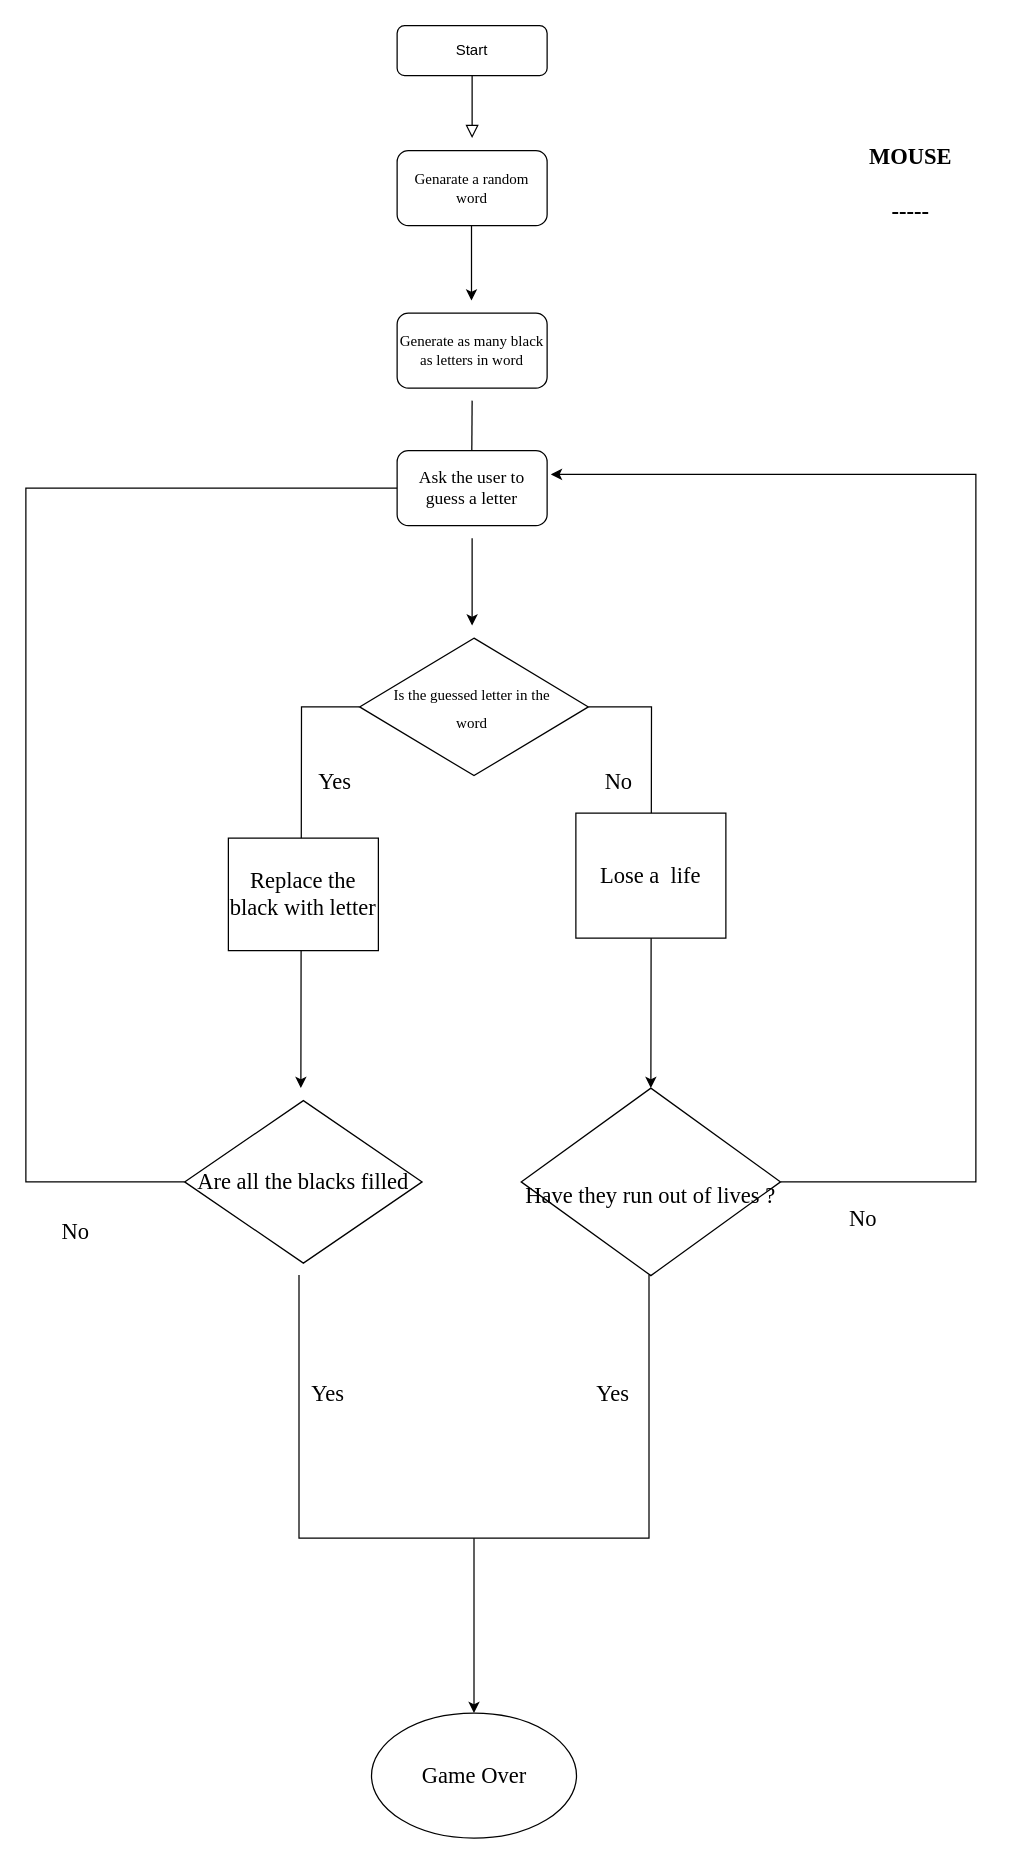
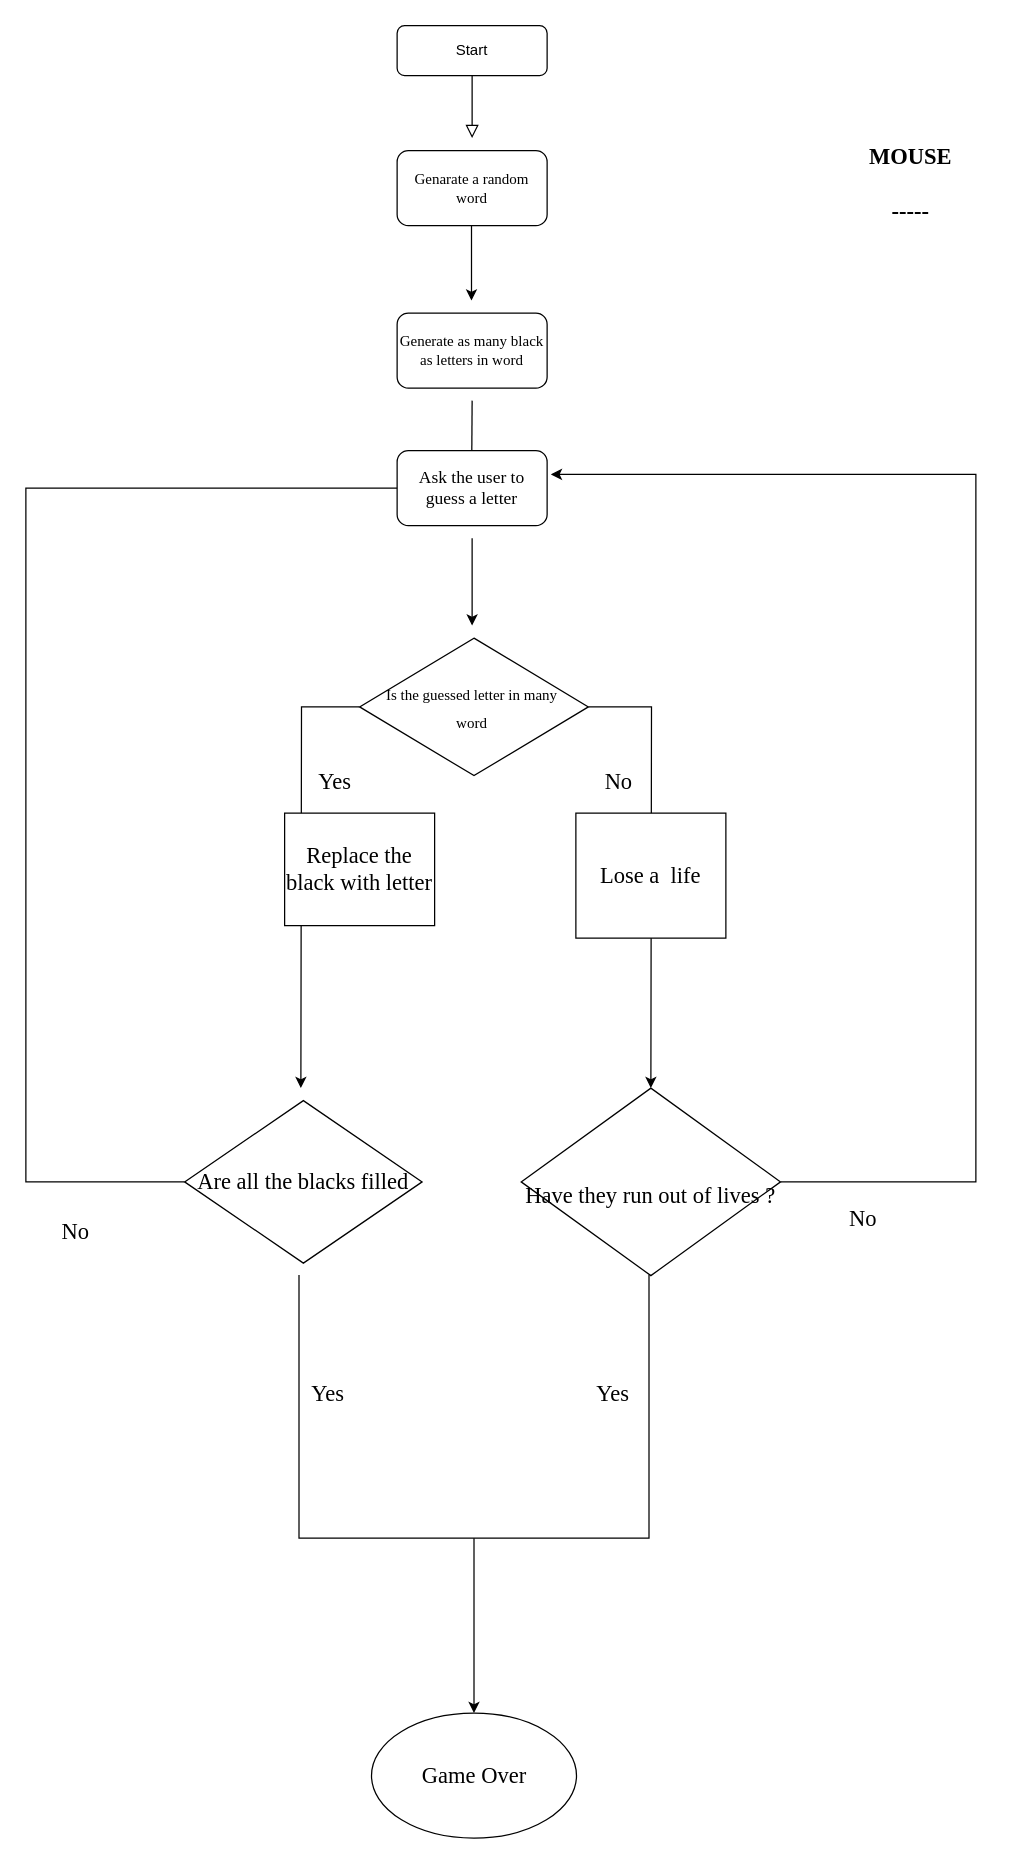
(472, 707) -> (472, 707)
(303, 894) -> (359, 869)
